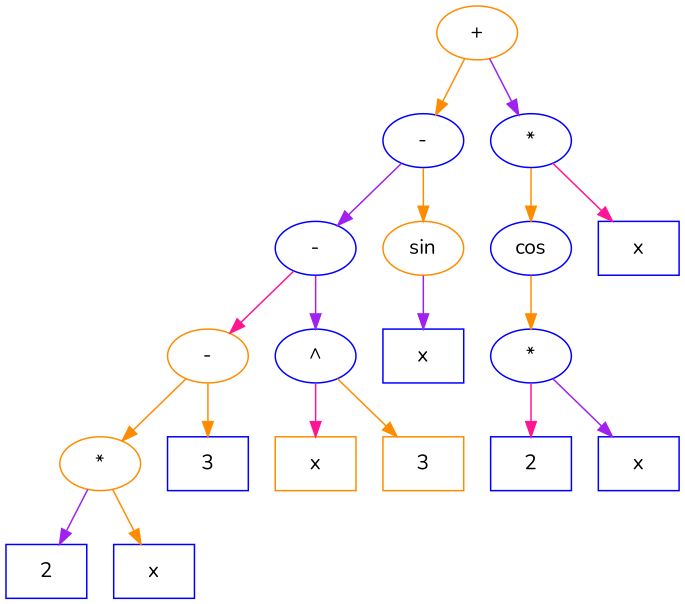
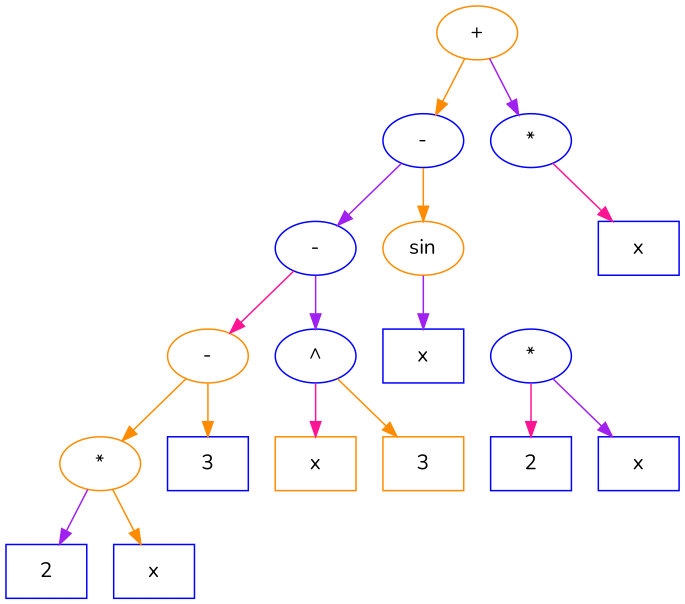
(531, 248) -> none
